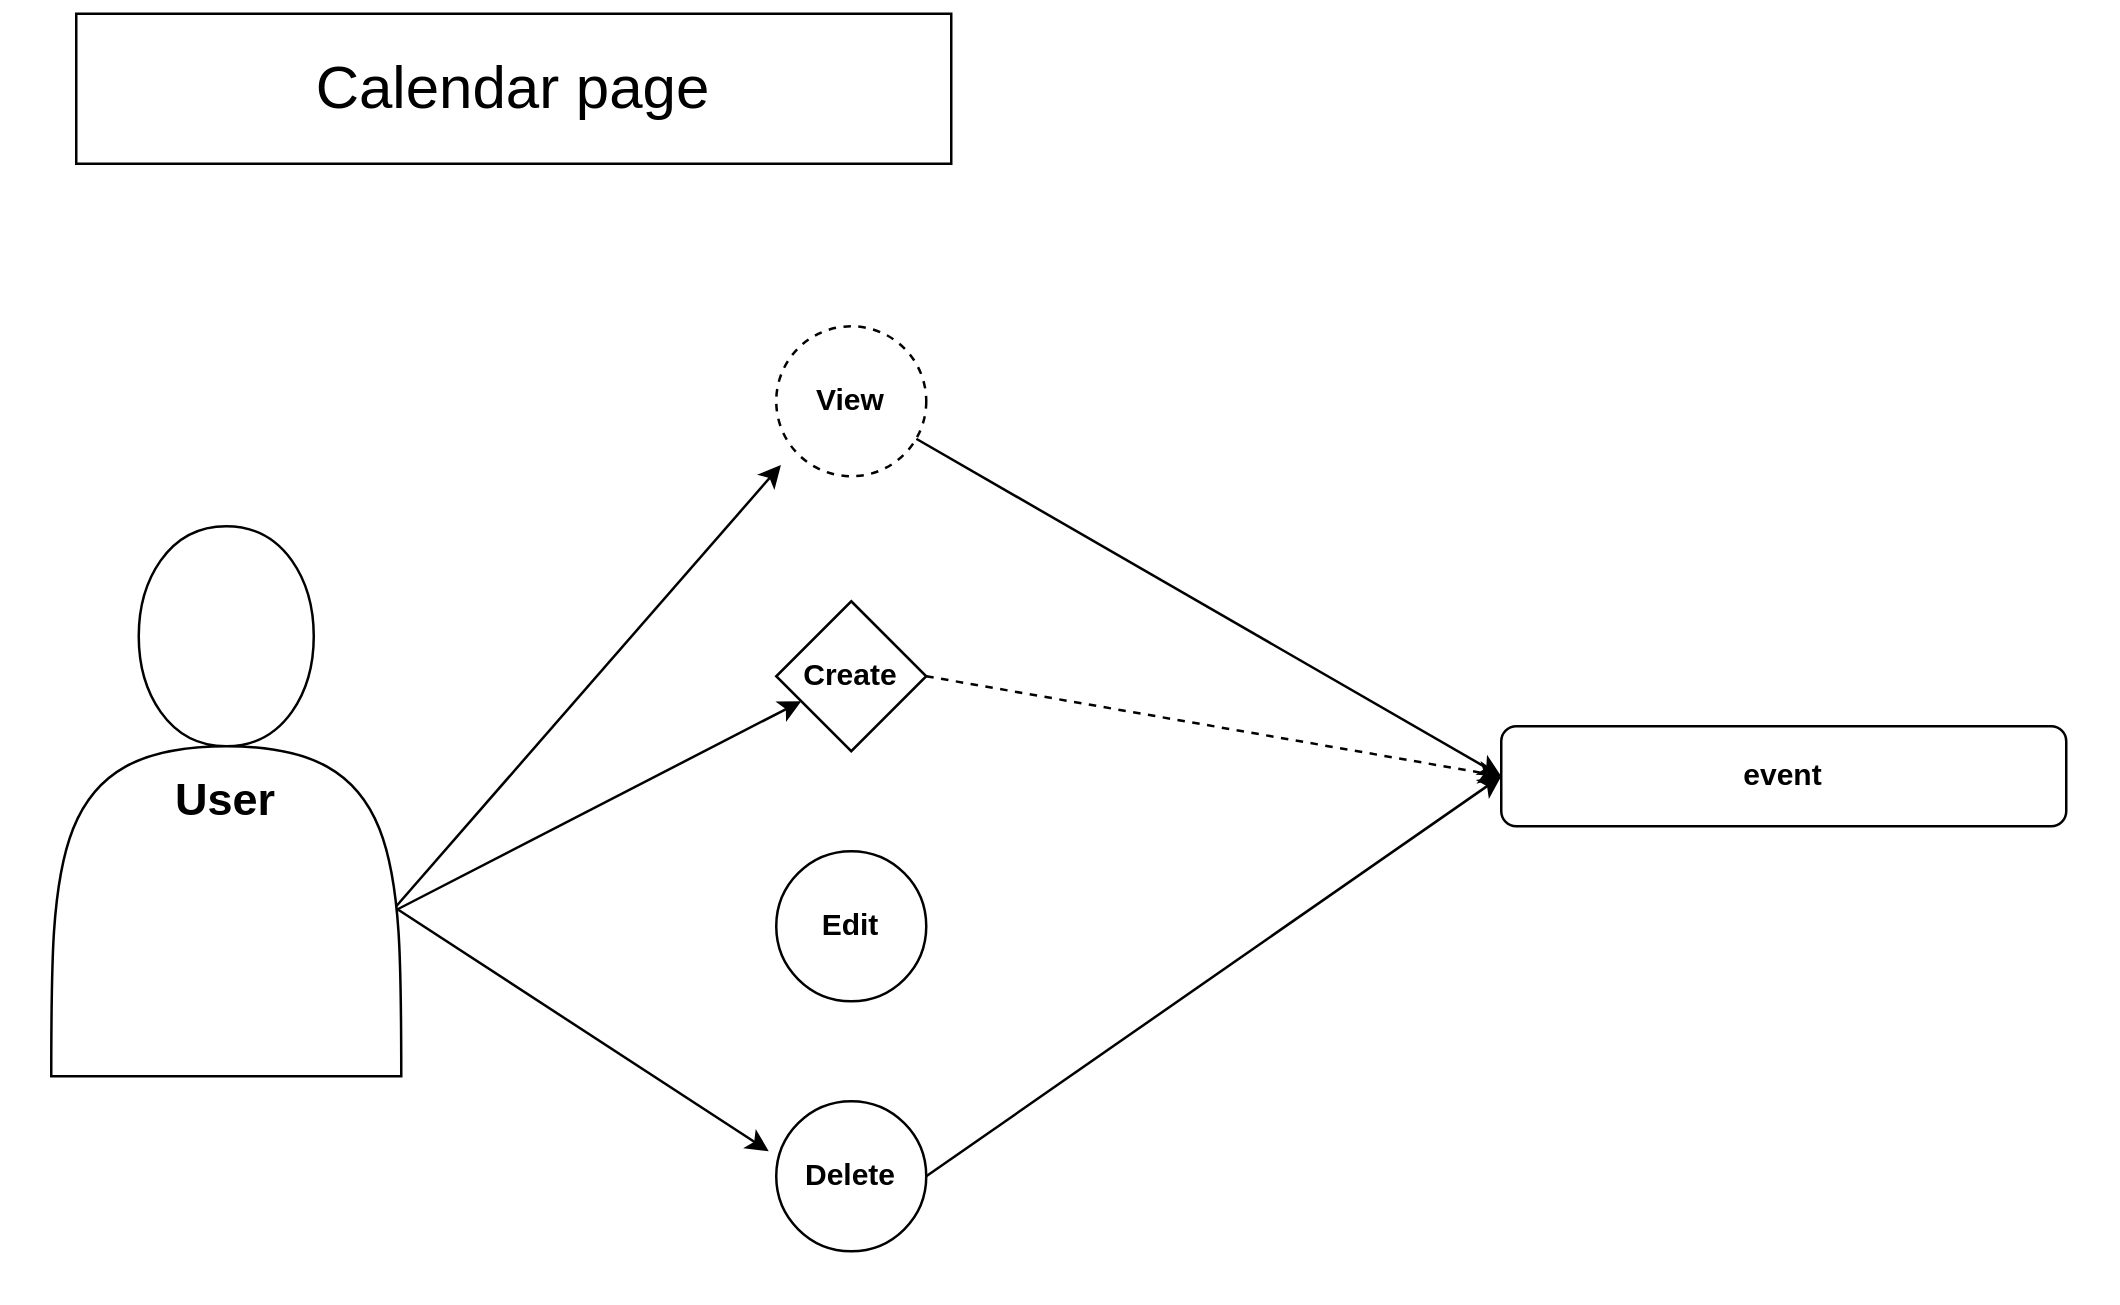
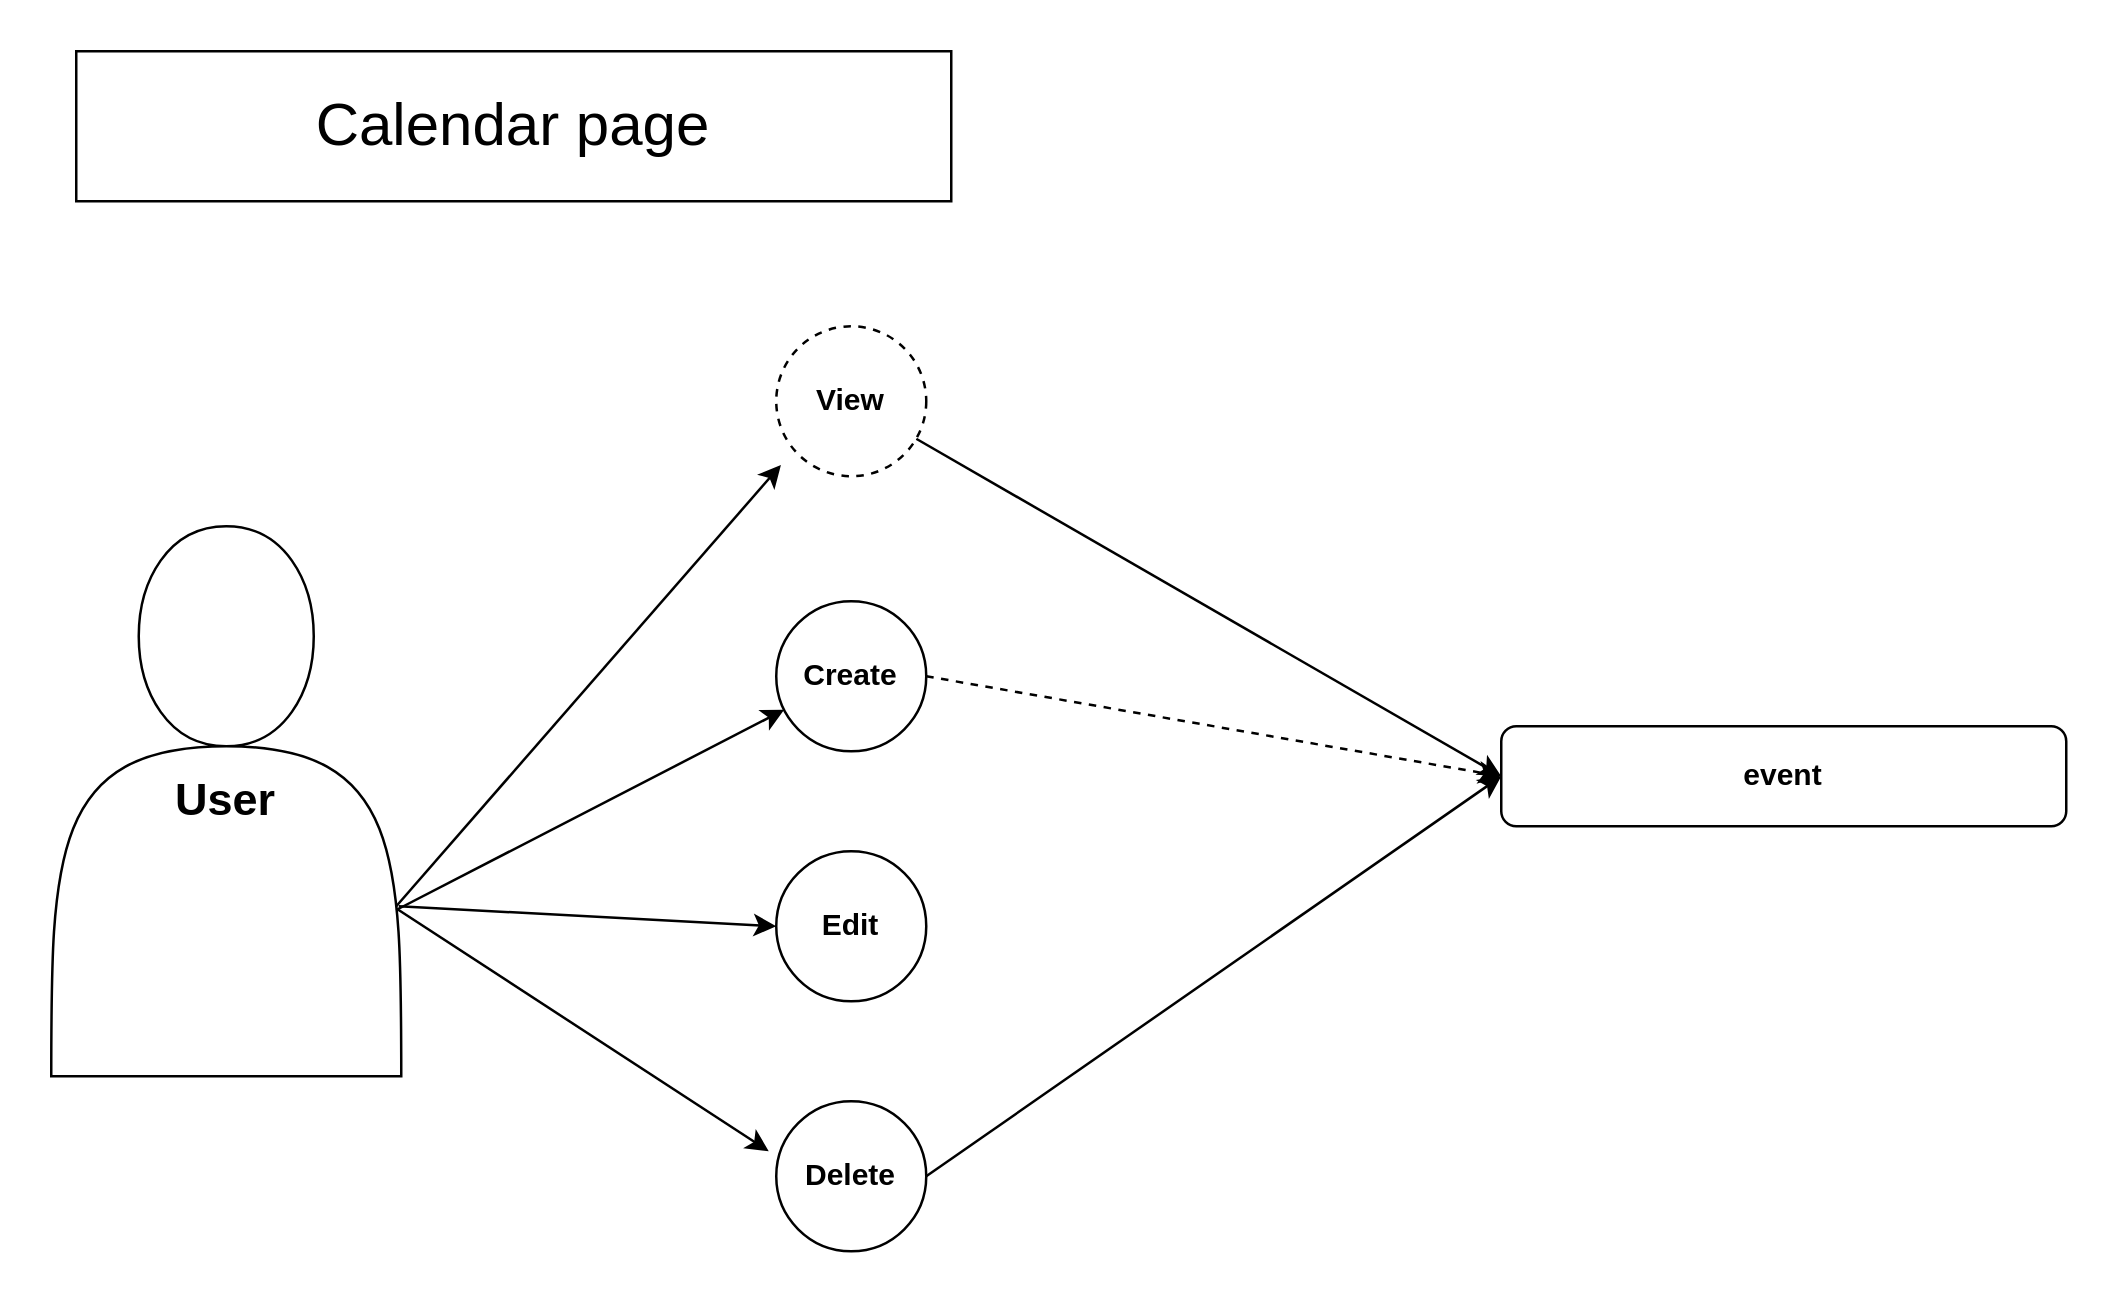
(514, 89) -> (514, 126)
(851, 676) -> (851, 676)
none -> (586, 916)
